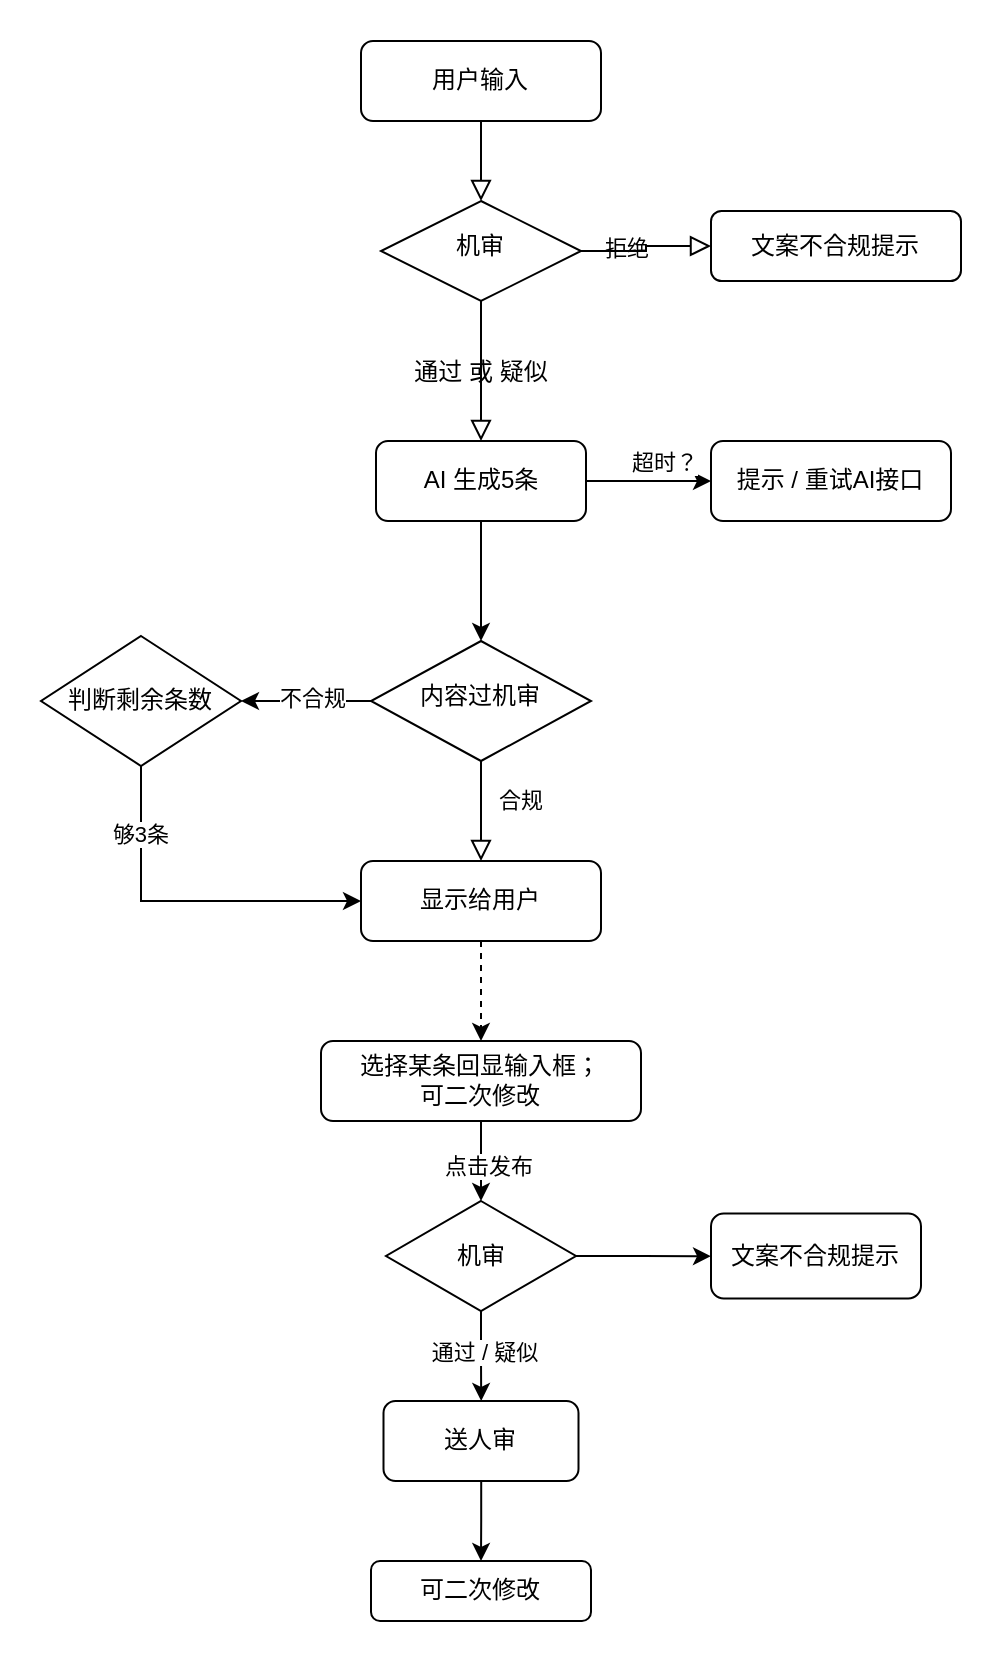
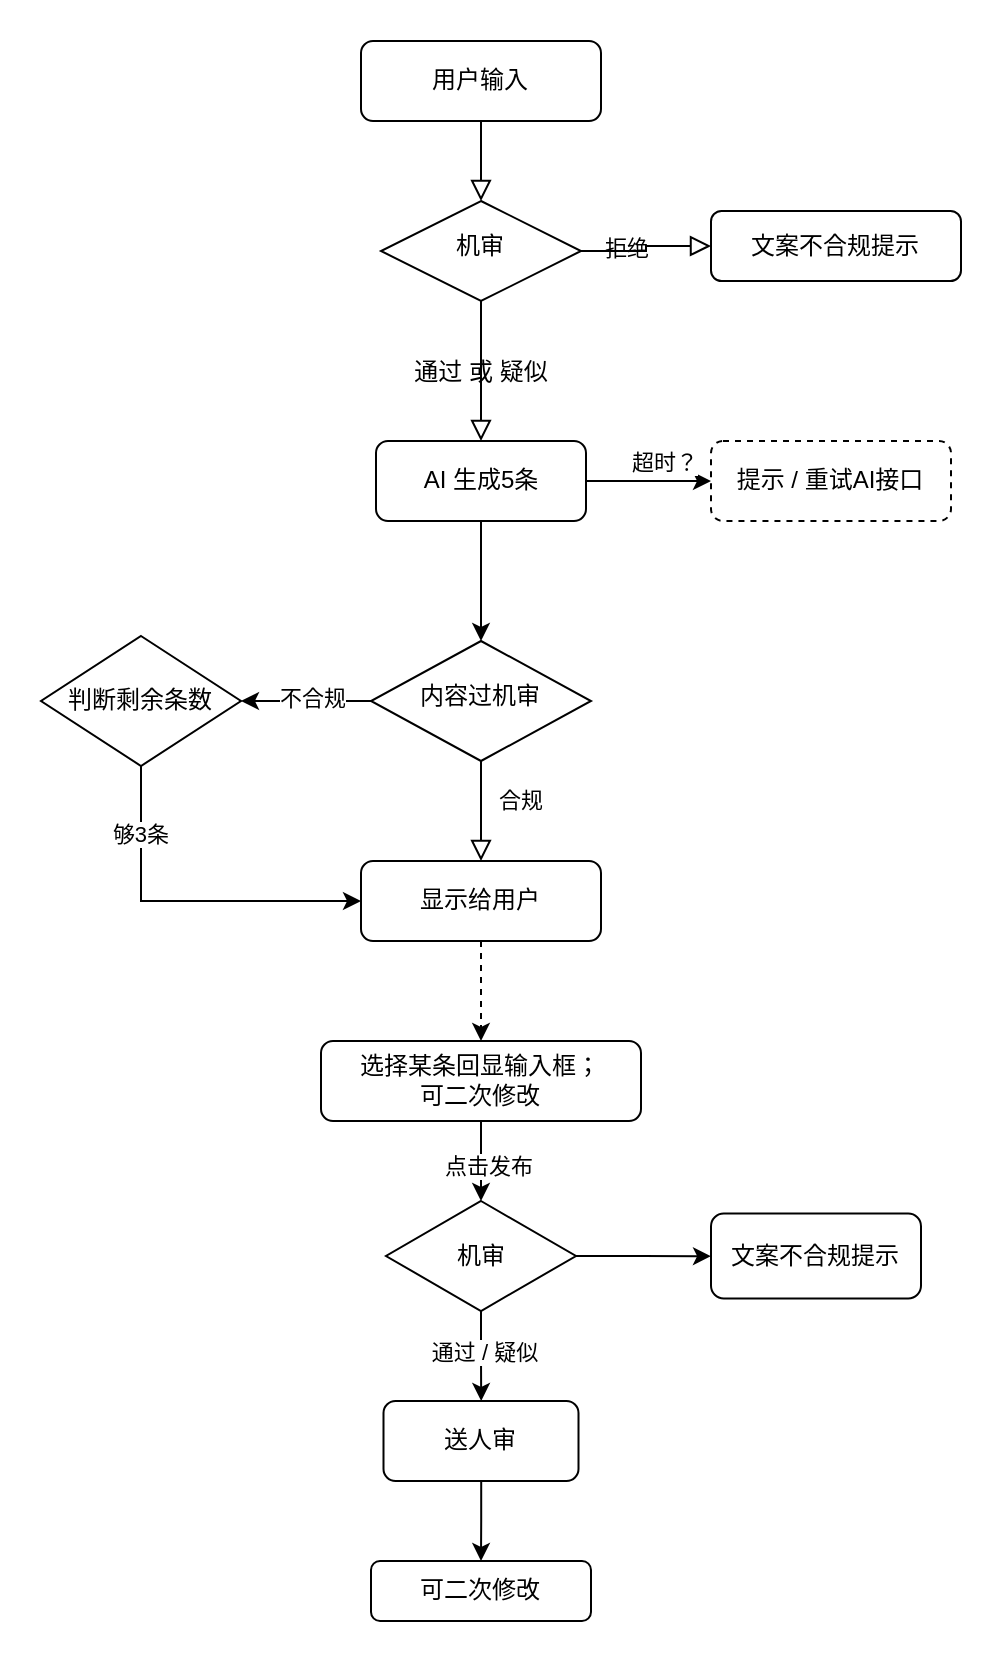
(831, 481) -> (831, 481)
